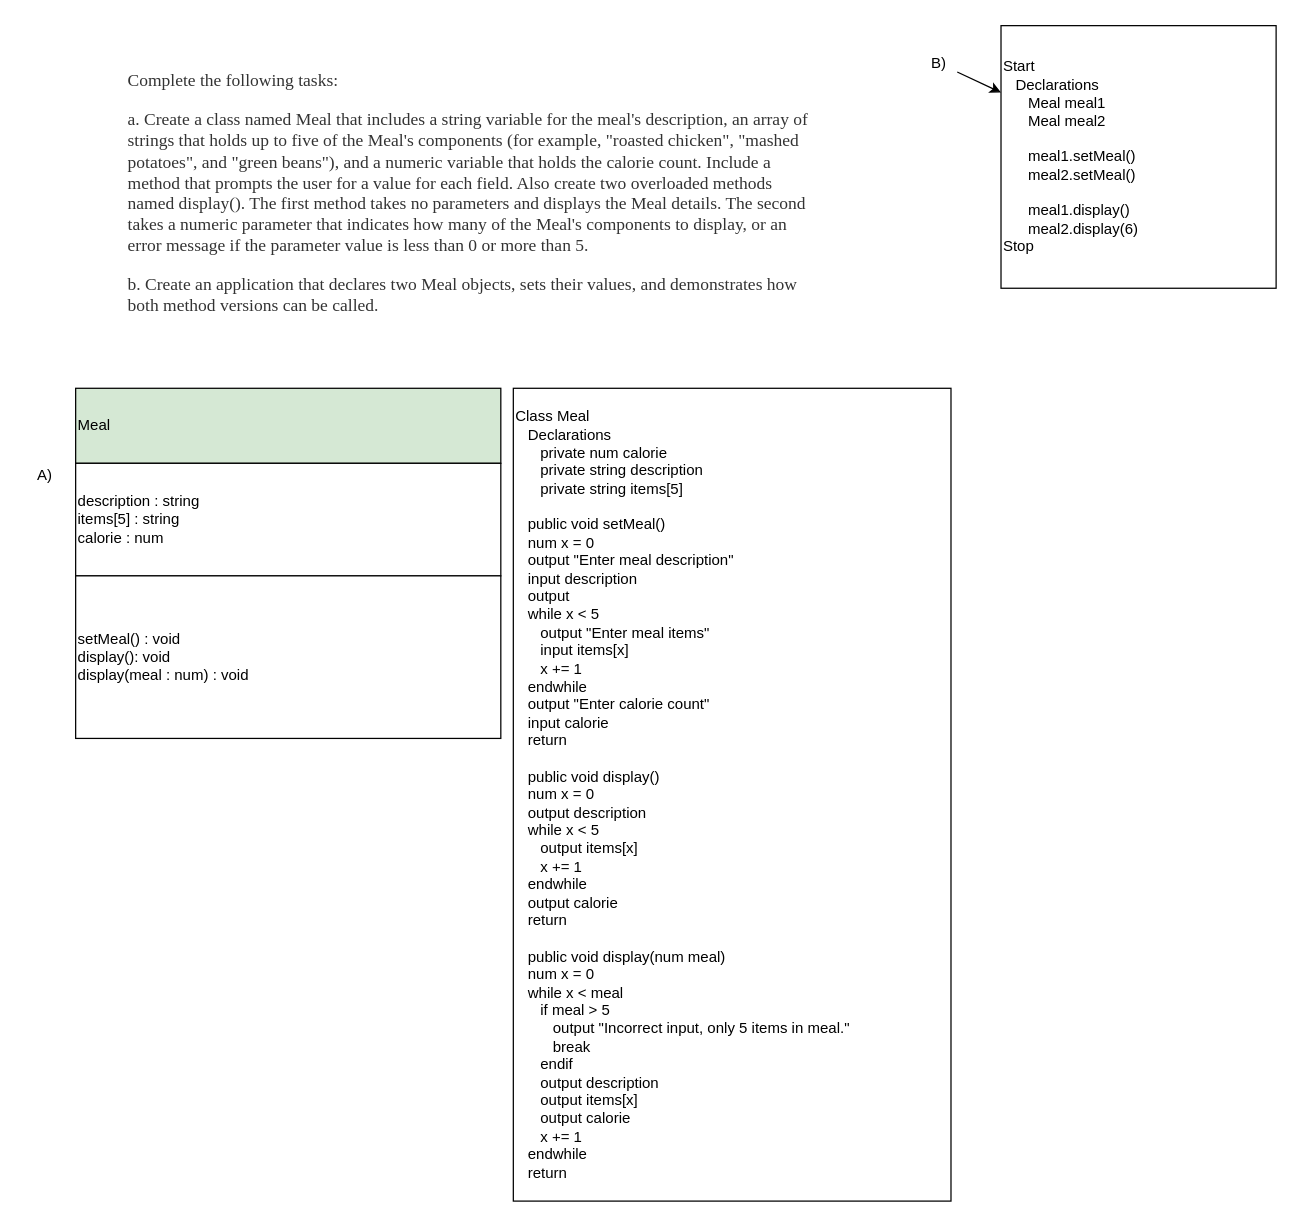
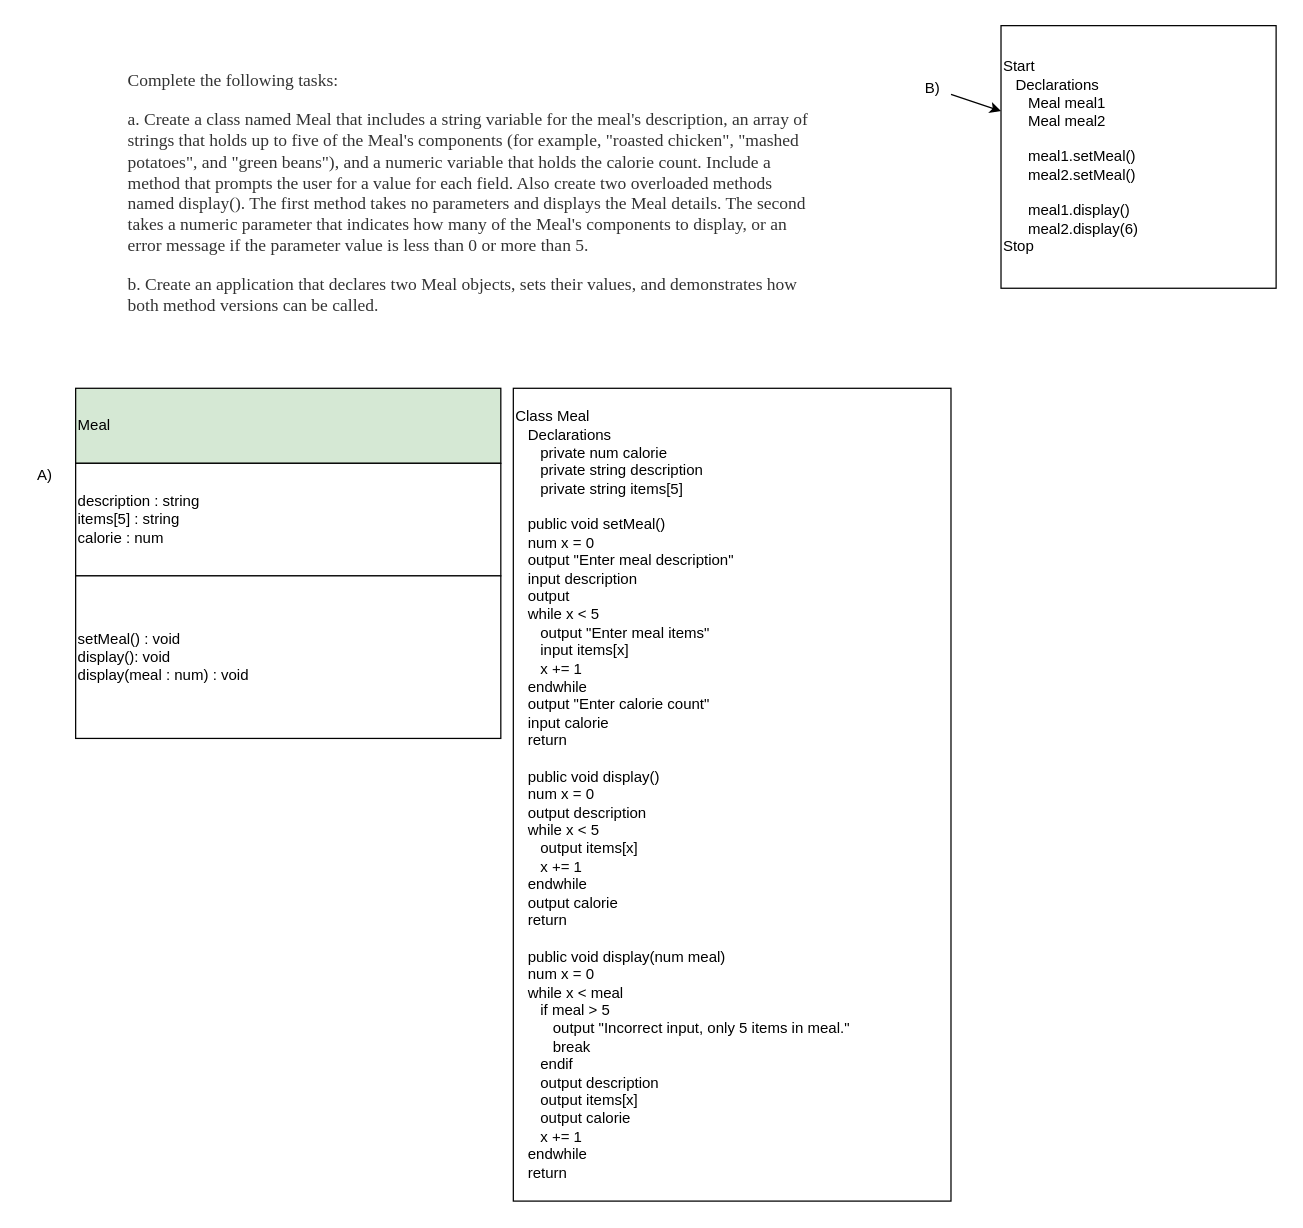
(938, 63) -> (932, 88)
